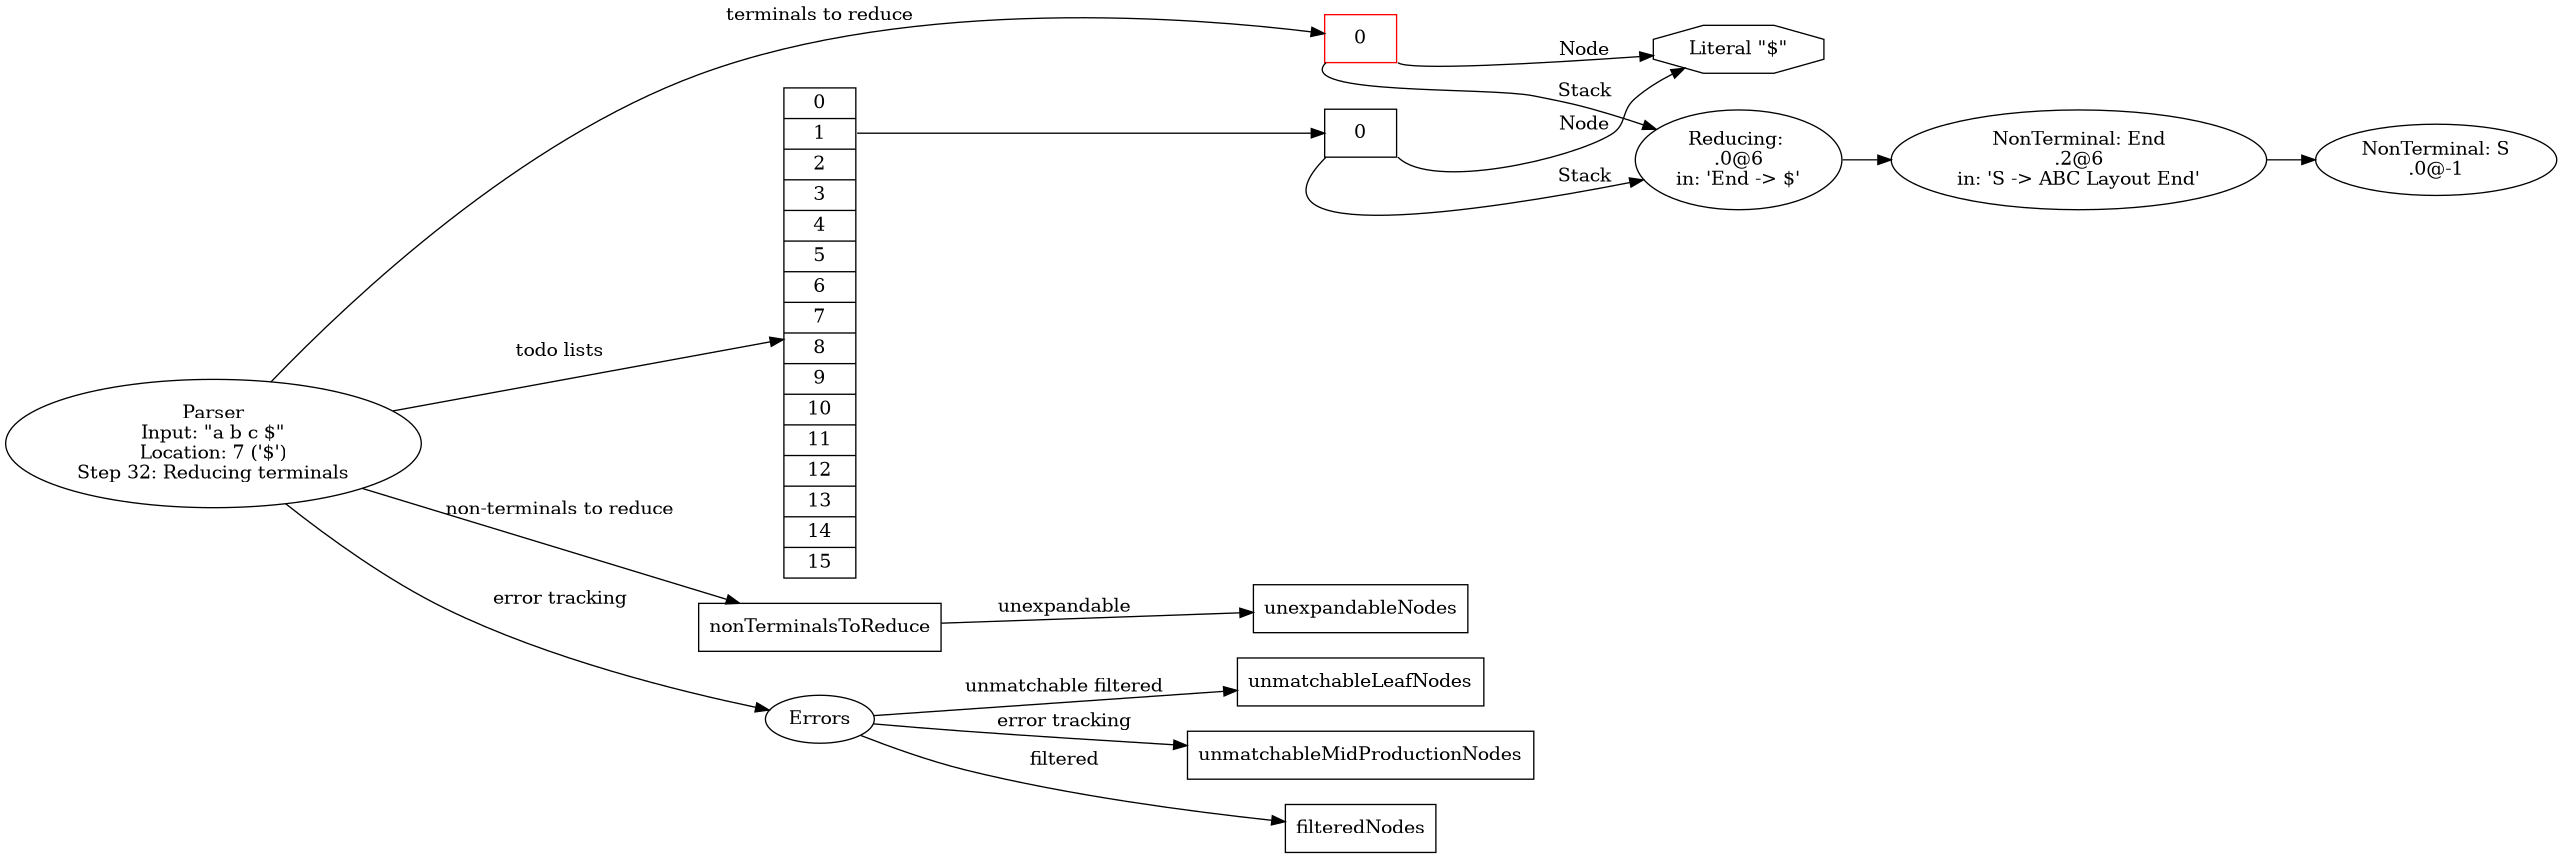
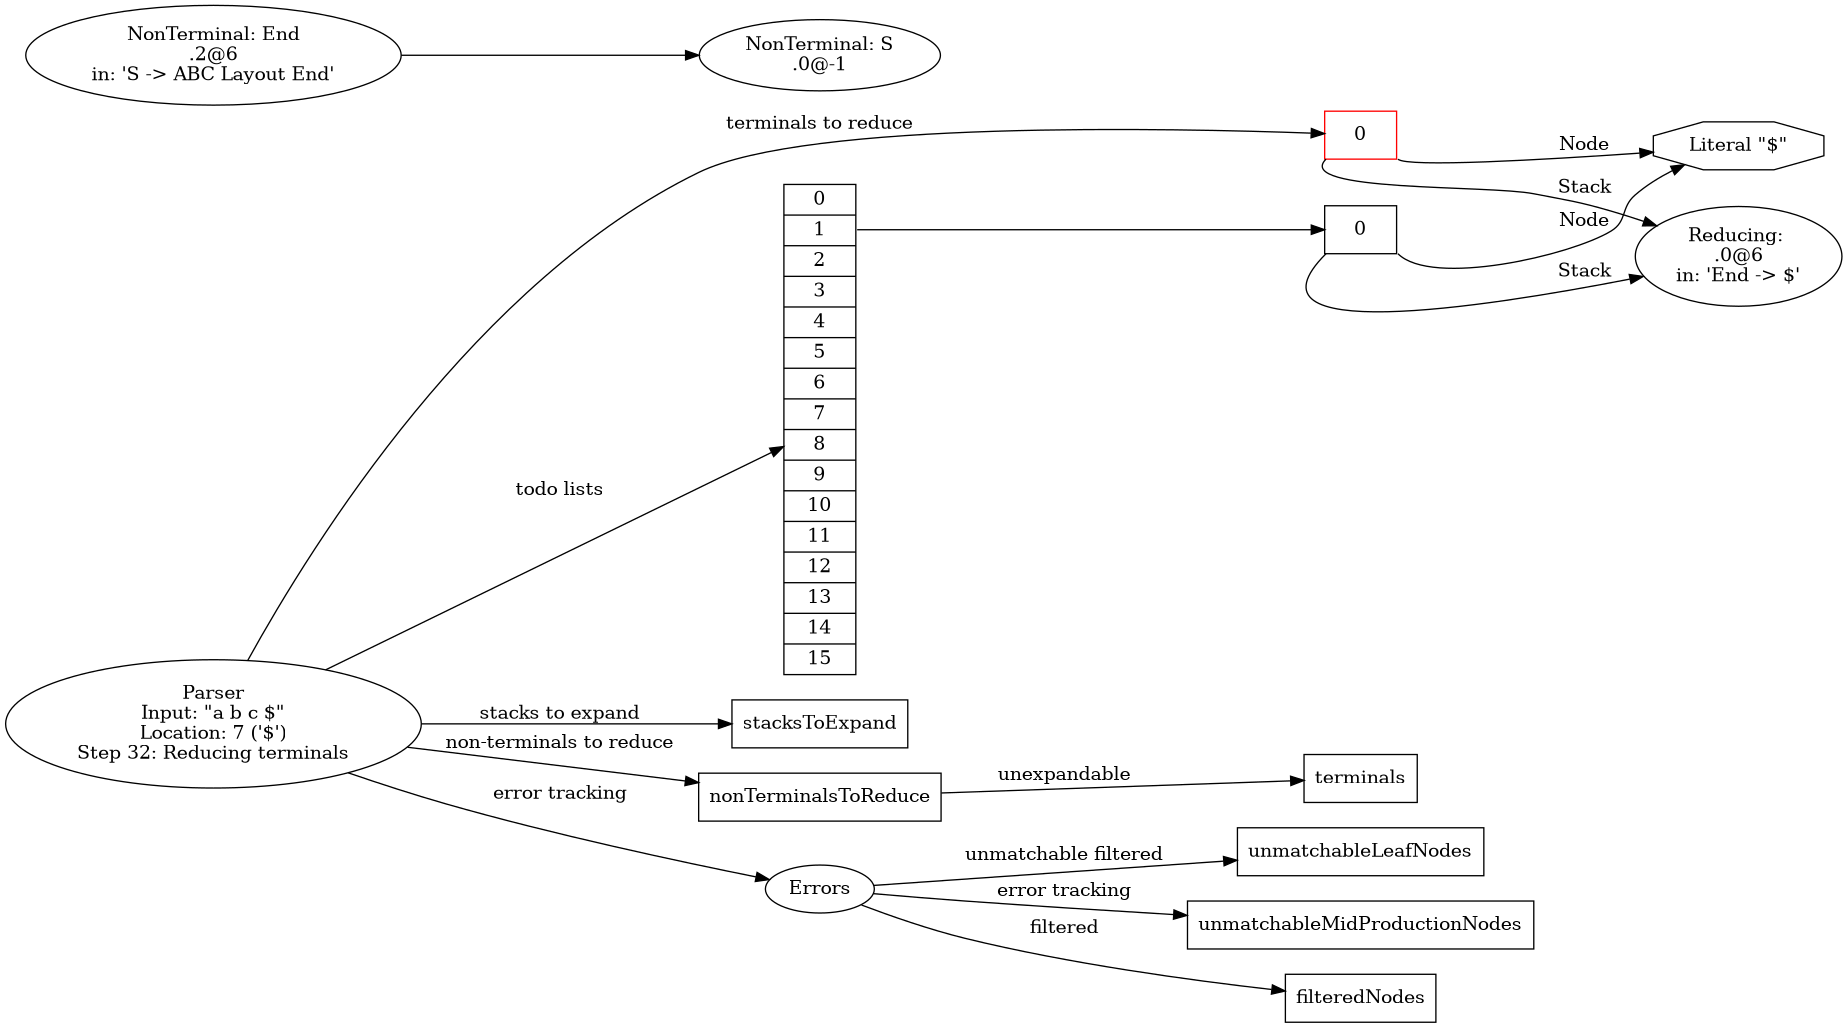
(1860, 160) -> none
(1361, 609) -> (1361, 778)
none -> (820, 724)
